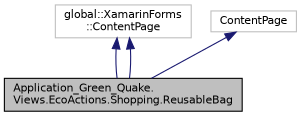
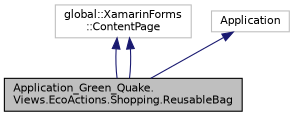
(254, 21) -> (250, 21)
